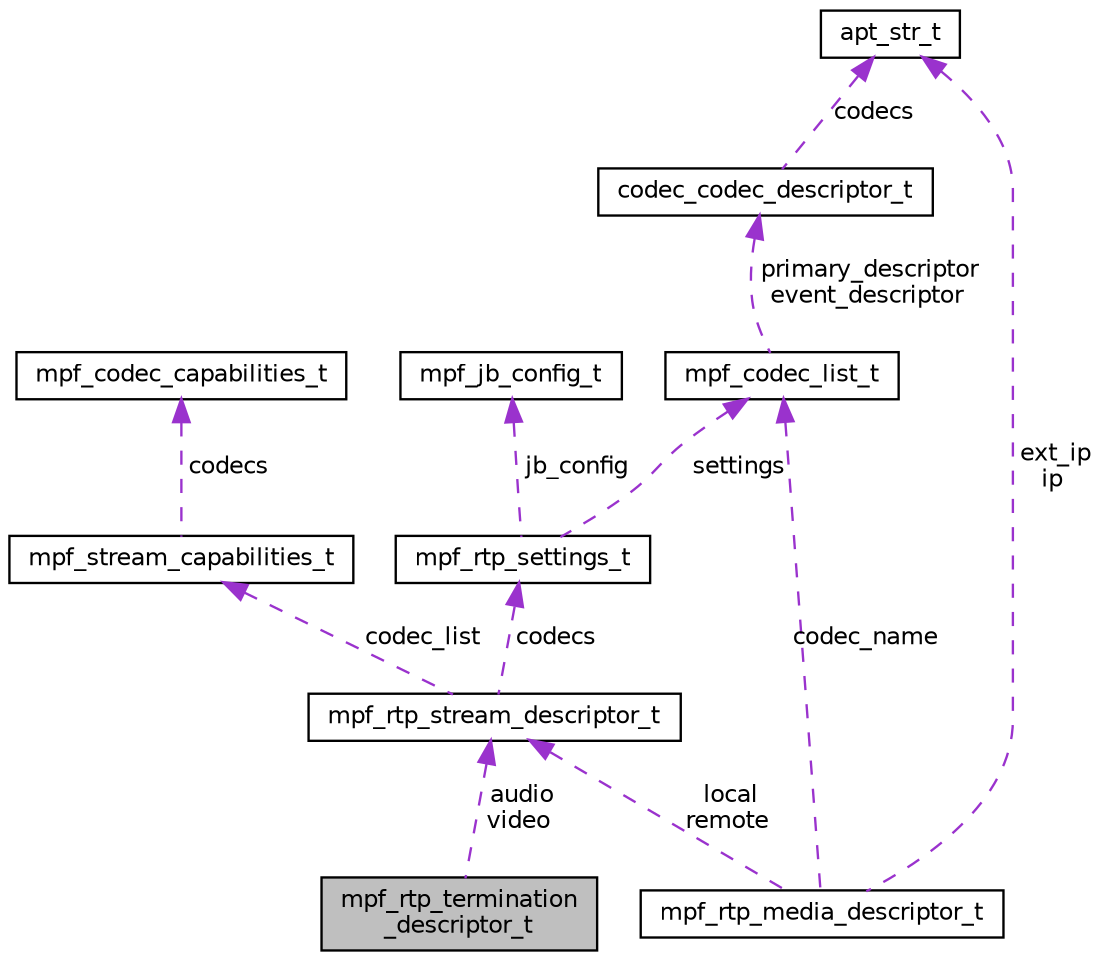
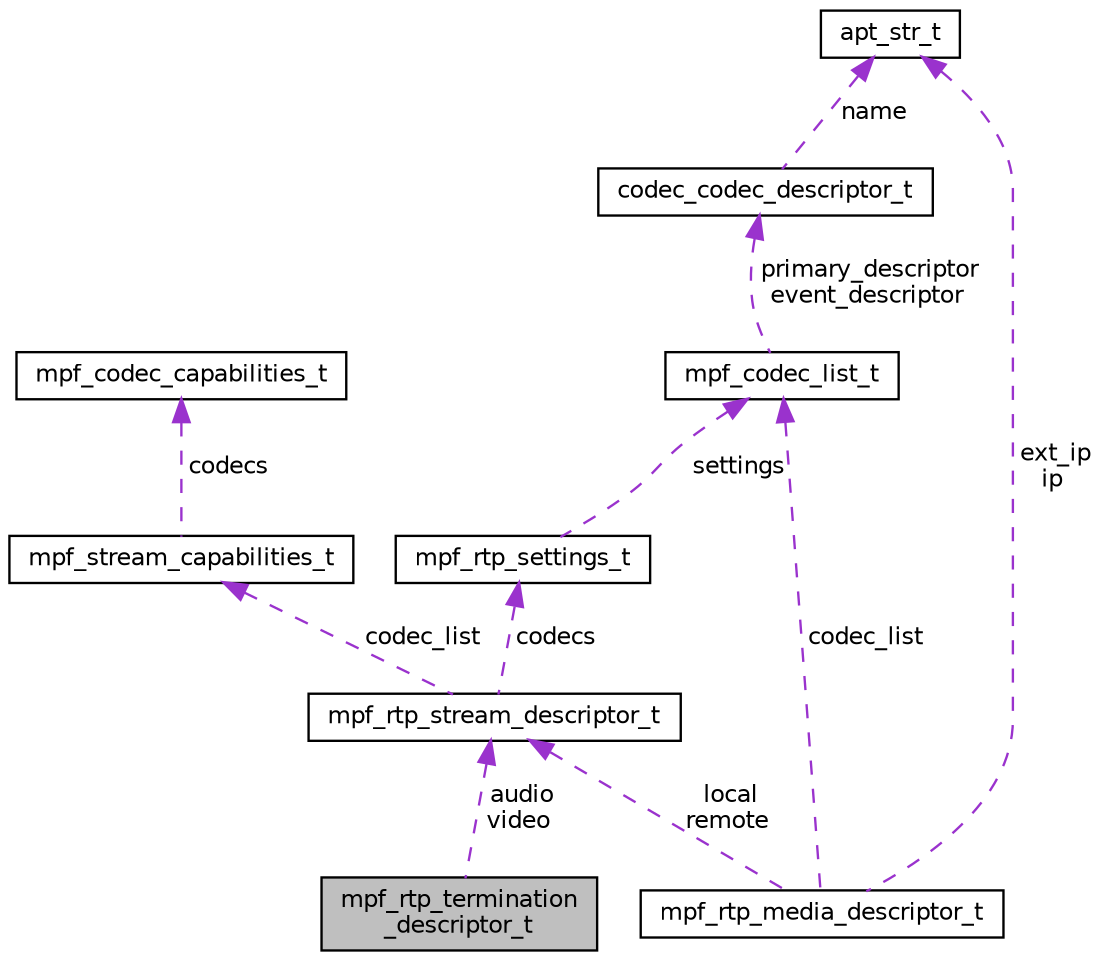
(870, 113) -> (870, 113)
(511, 376) -> none
(862, 638) -> (862, 638)
